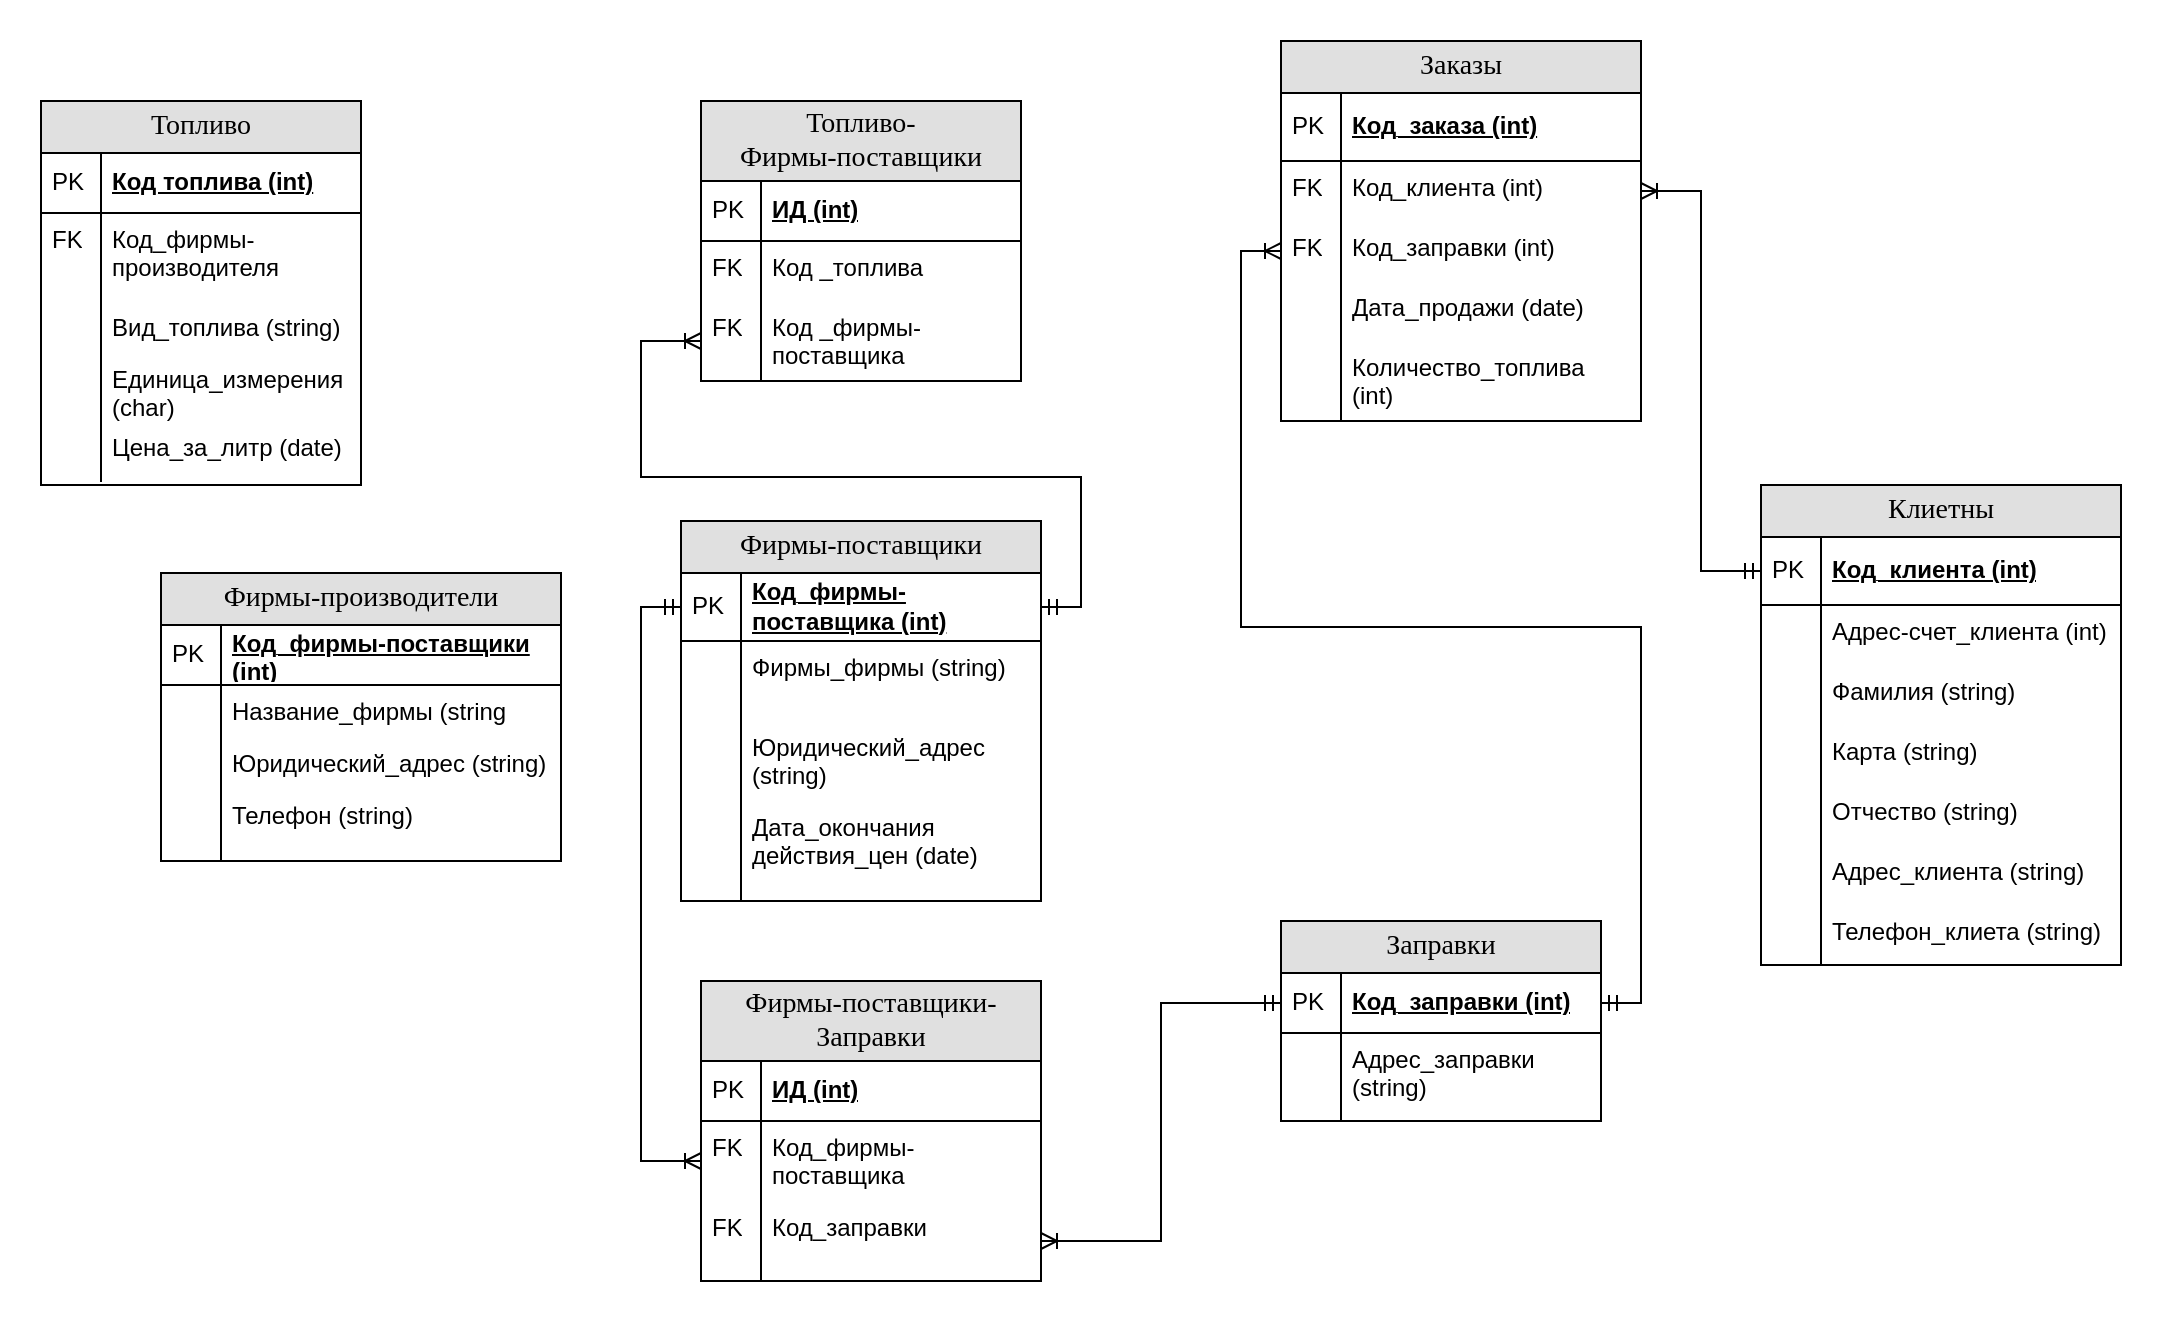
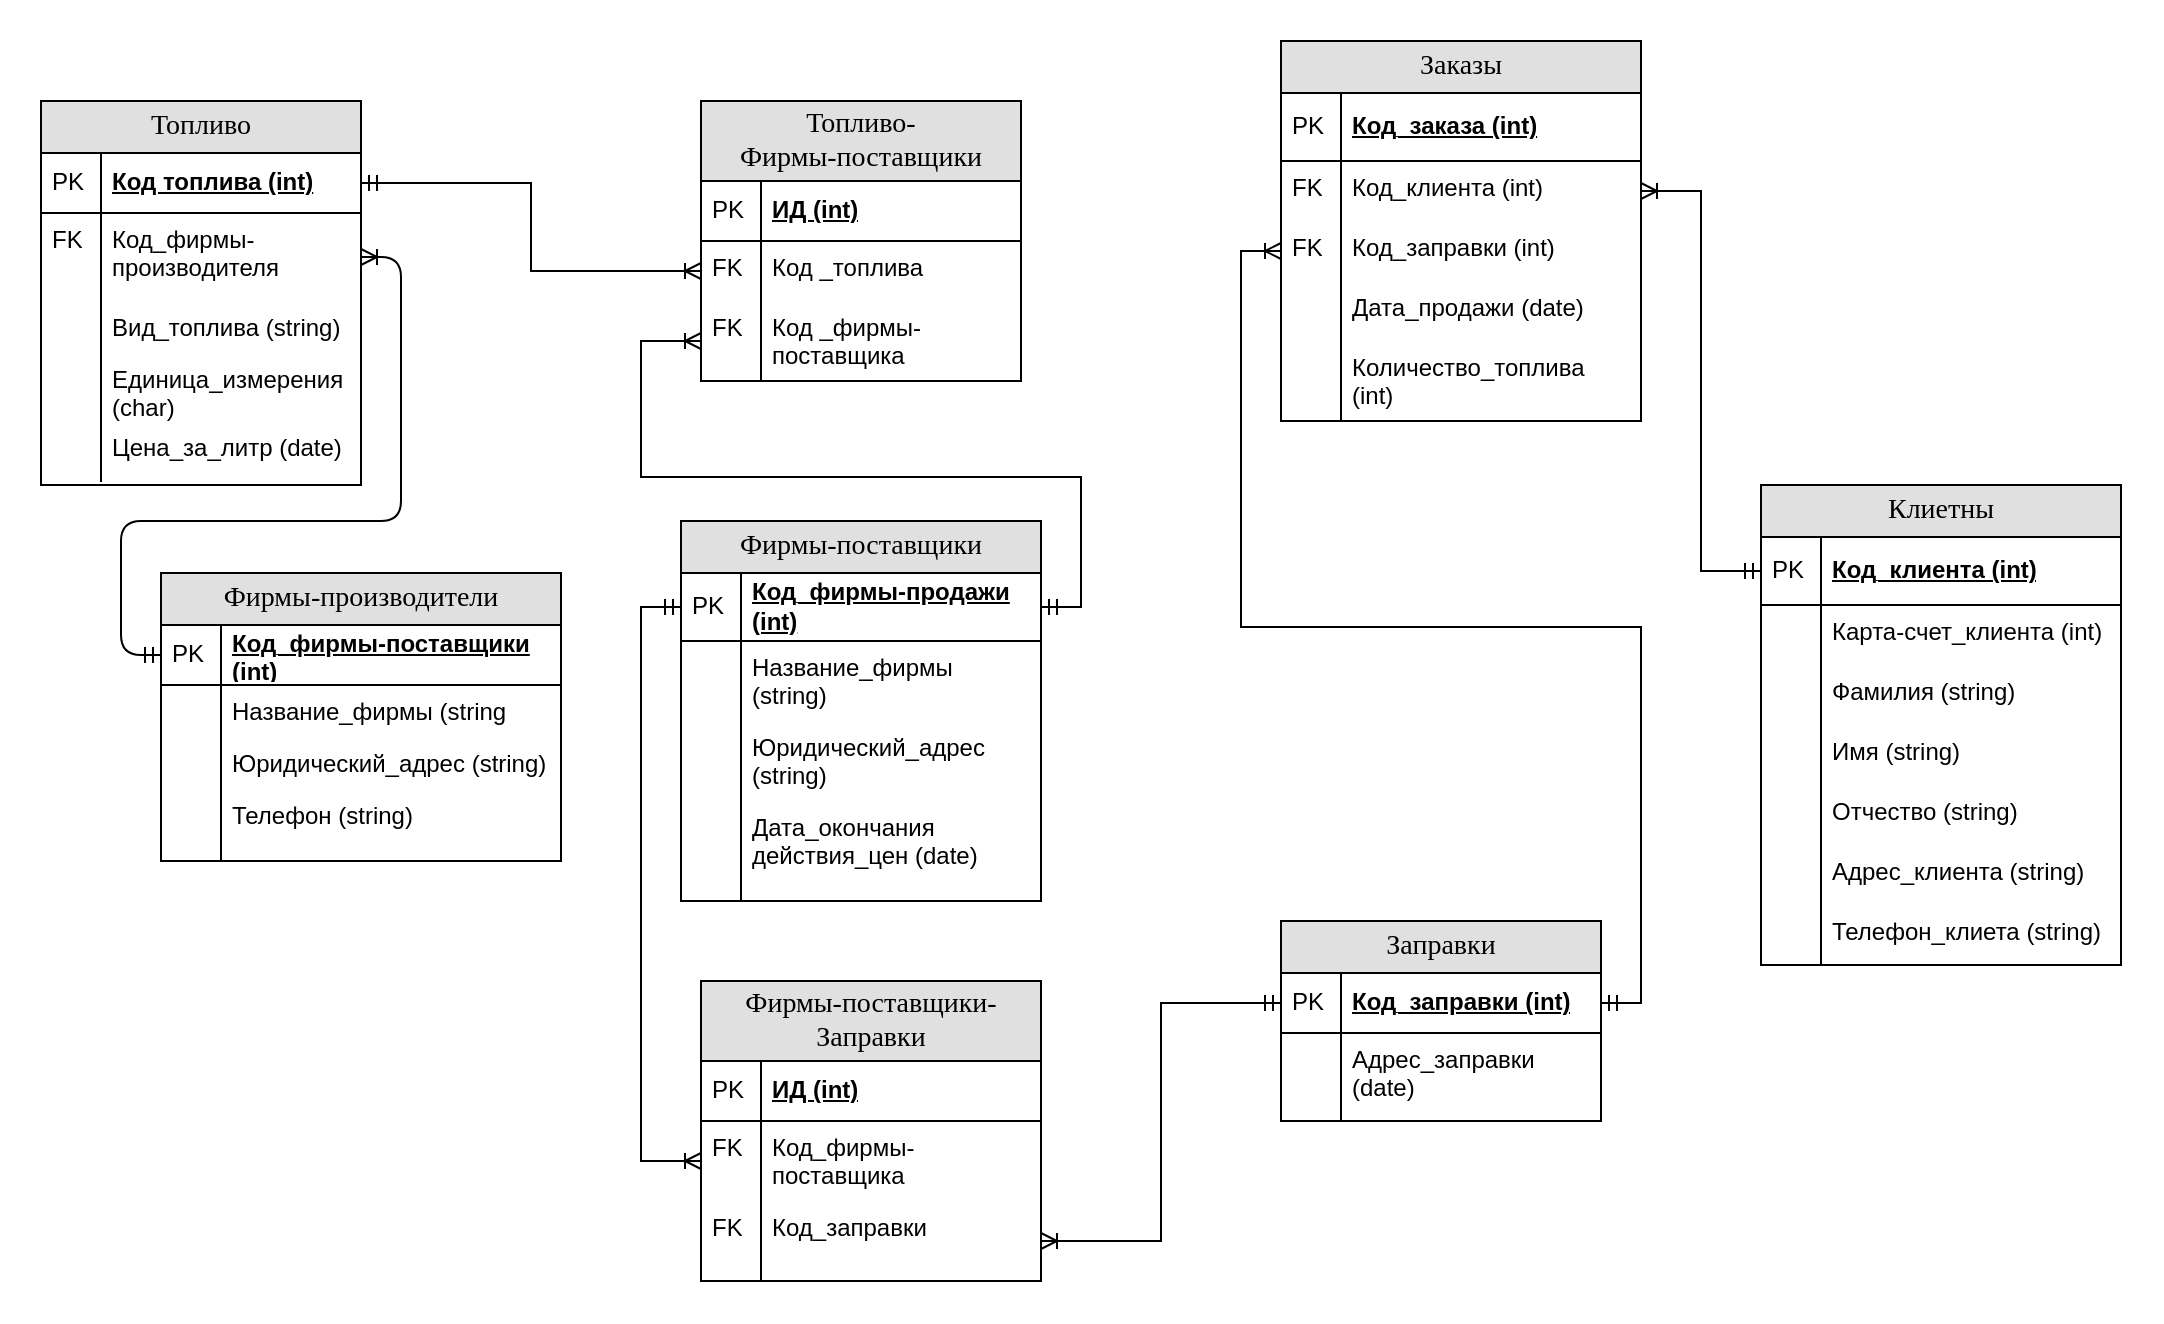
none -> (531, 229)
none -> (324, 521)
(893, 607) -> (893, 607)
(1973, 648) -> (1973, 648)
(881, 669) -> (893, 684)
(1921, 753) -> (1907, 753)
(1473, 1076) -> (1473, 1076)
